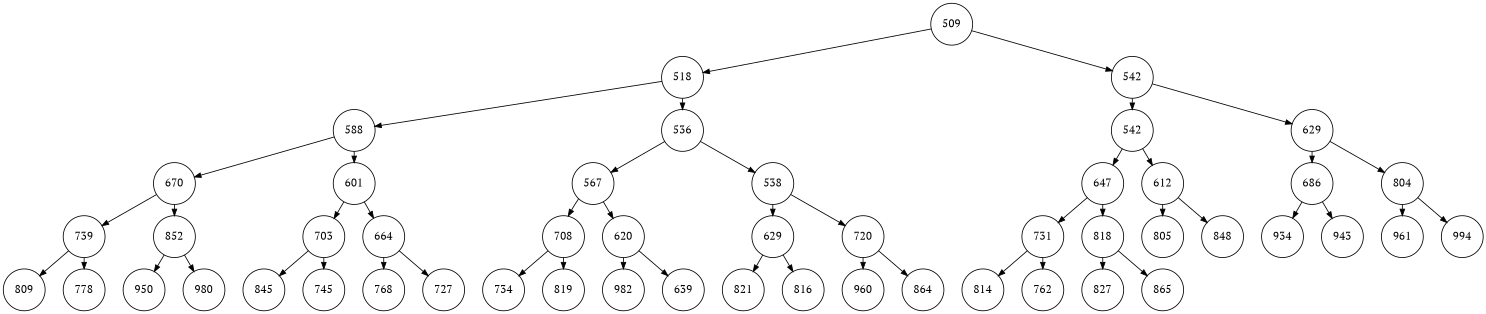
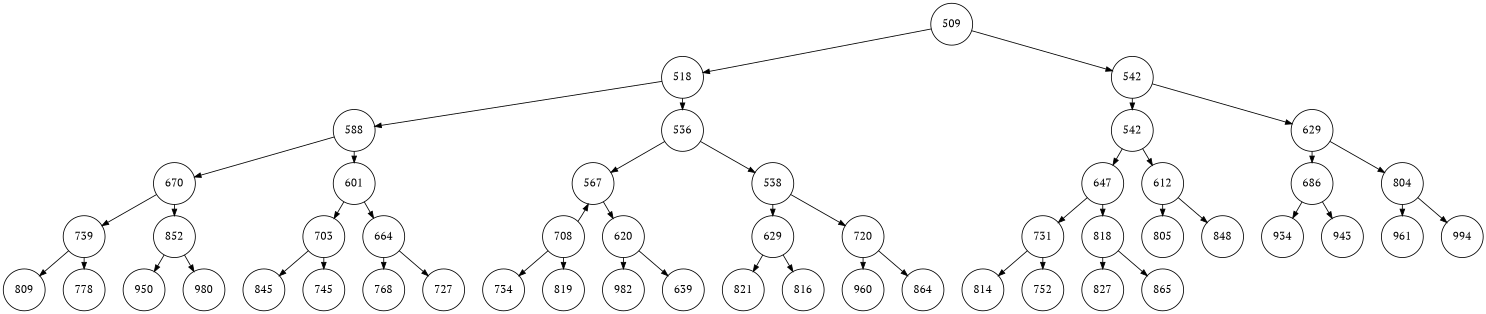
(575, 204) -> (582, 216)
(1043, 290) -> (1043, 290)
